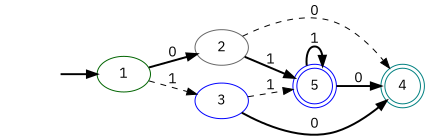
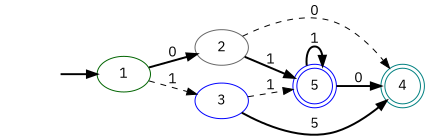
(315, 124) -> (315, 124)
